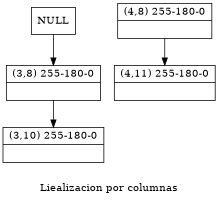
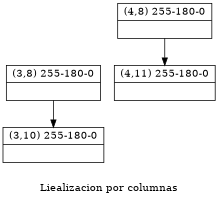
(53, 21) -> none
